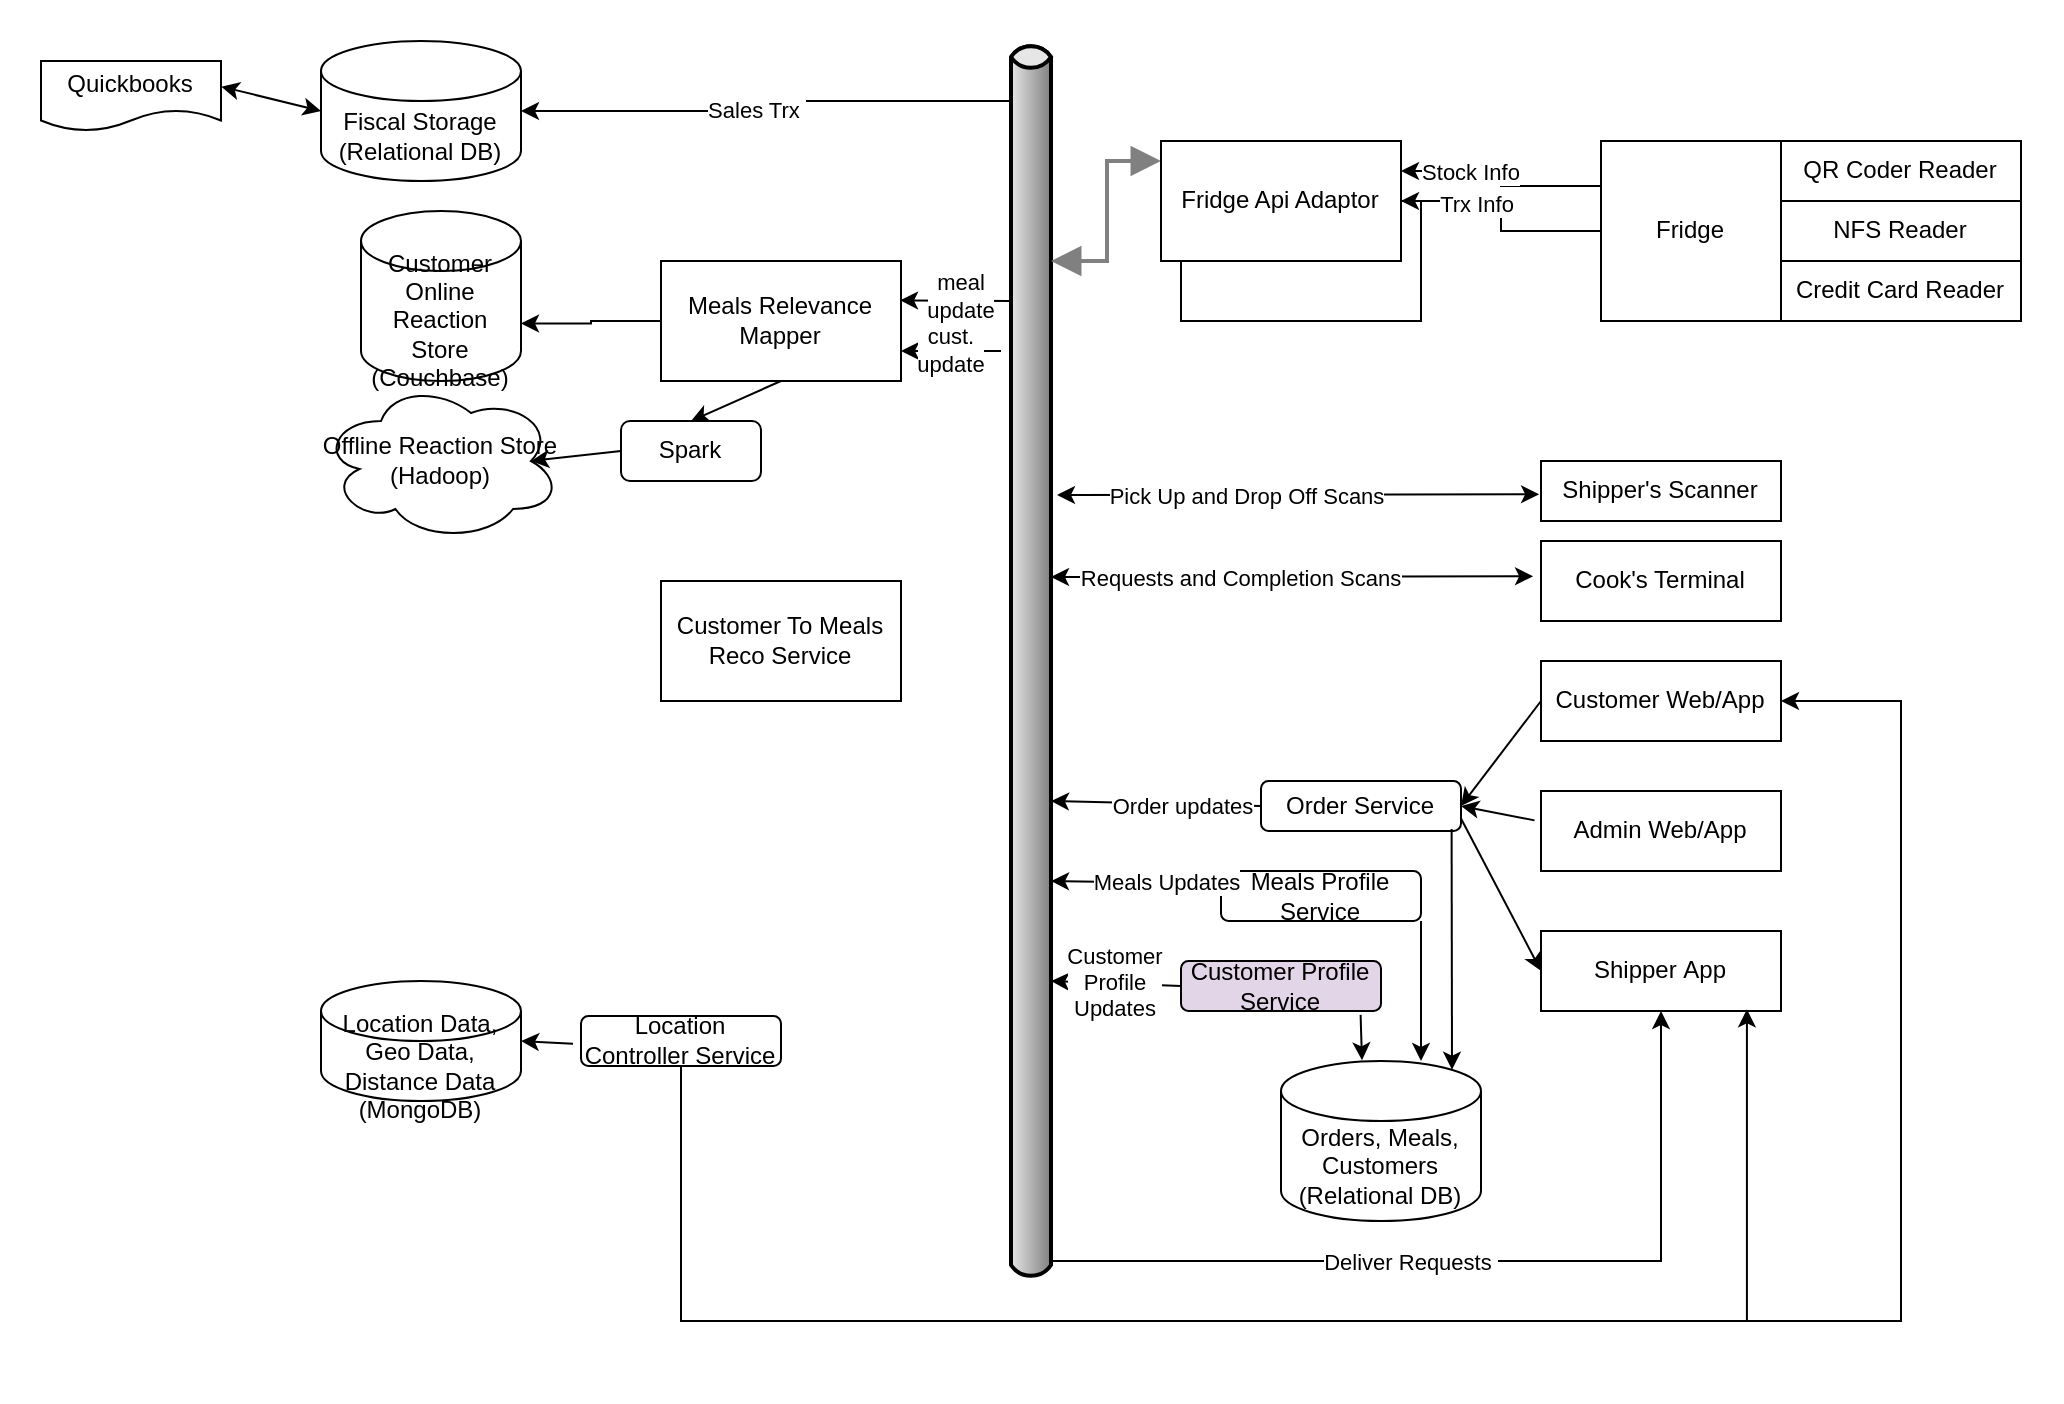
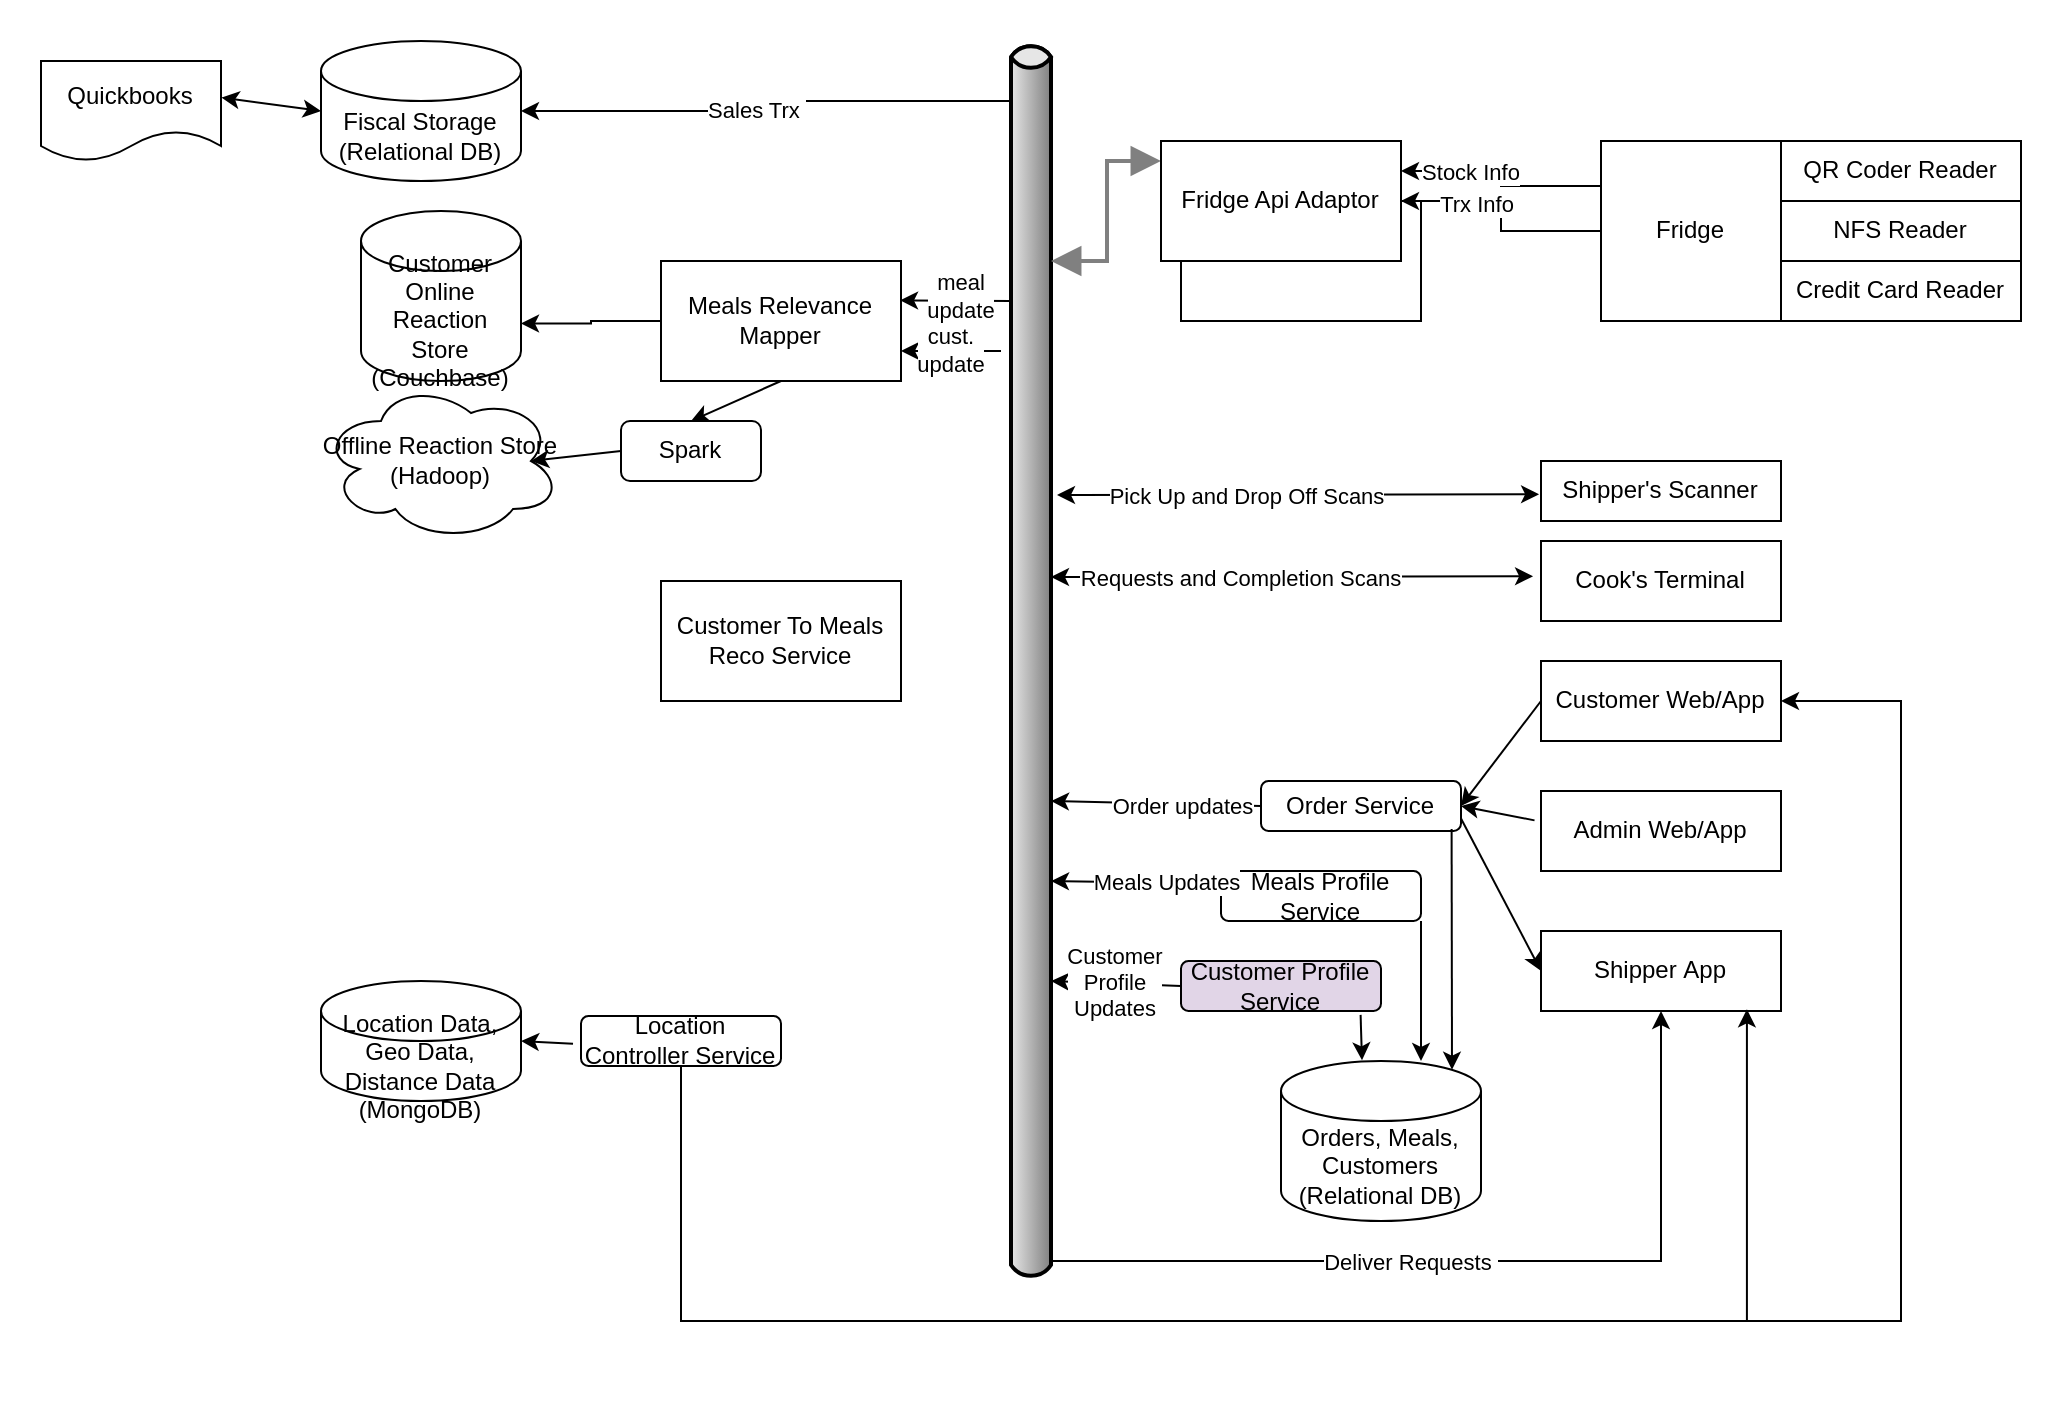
(131, 96) -> (131, 111)
